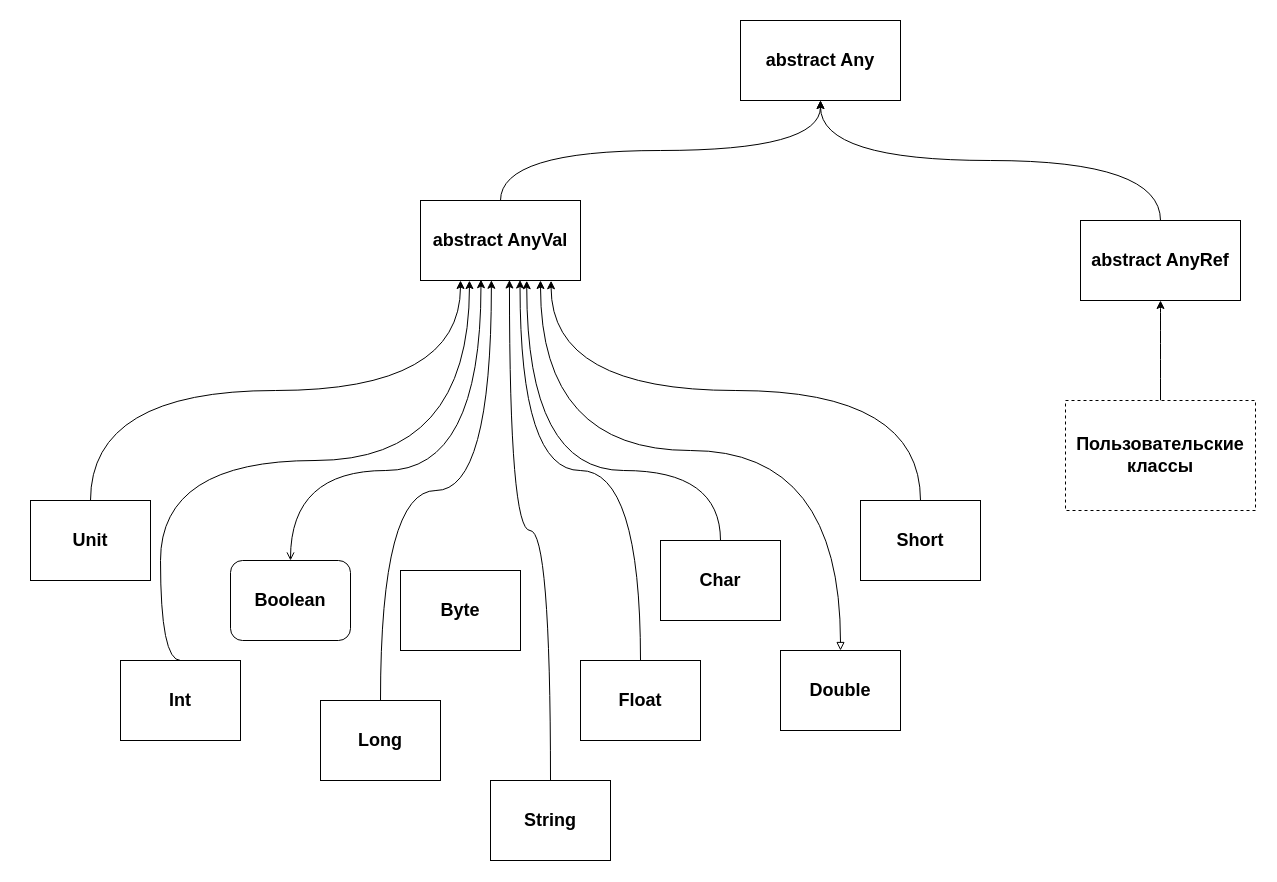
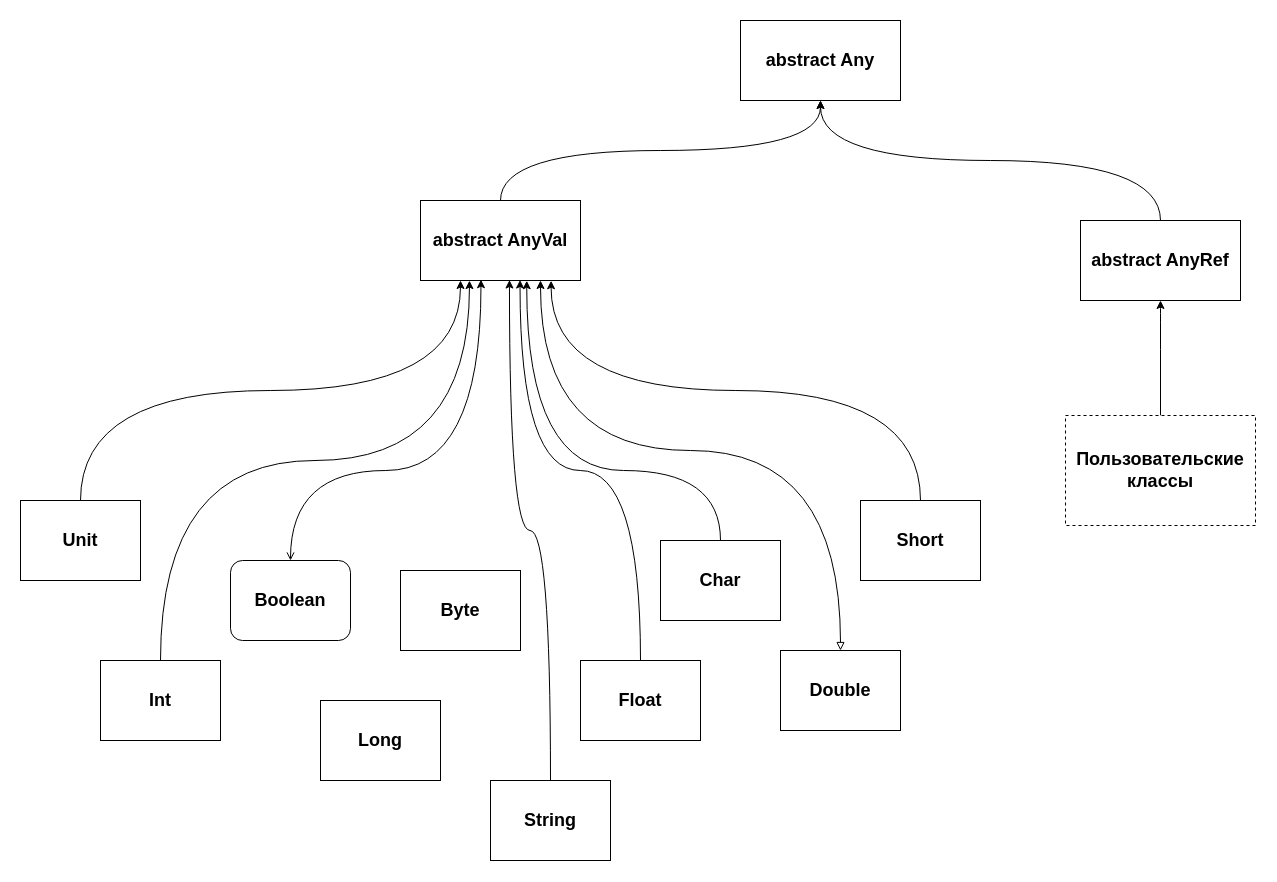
(1161, 456) -> (1161, 471)
(433, 491) -> none
(91, 541) -> (81, 541)
(181, 701) -> (161, 701)
